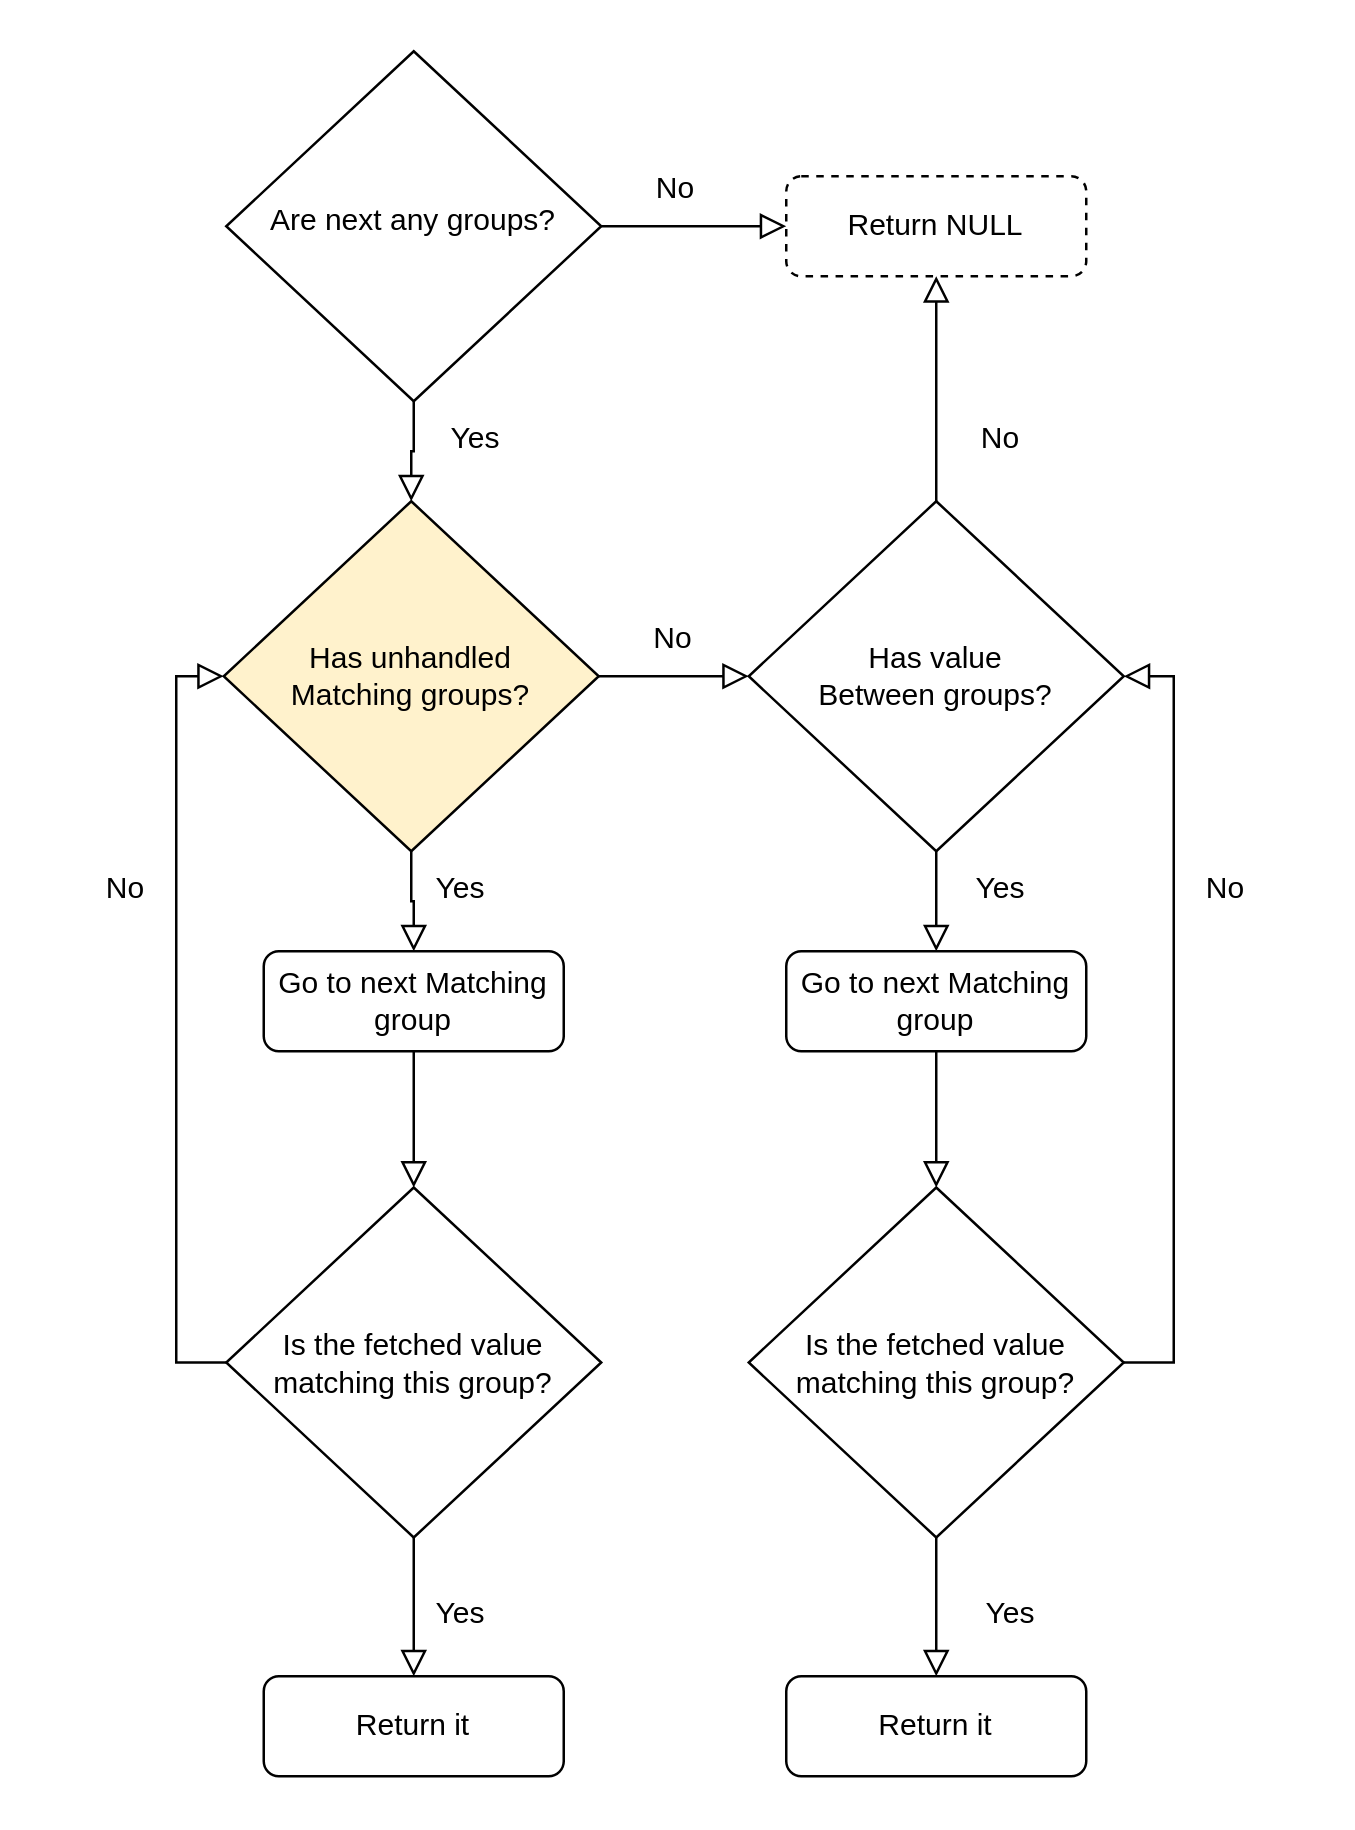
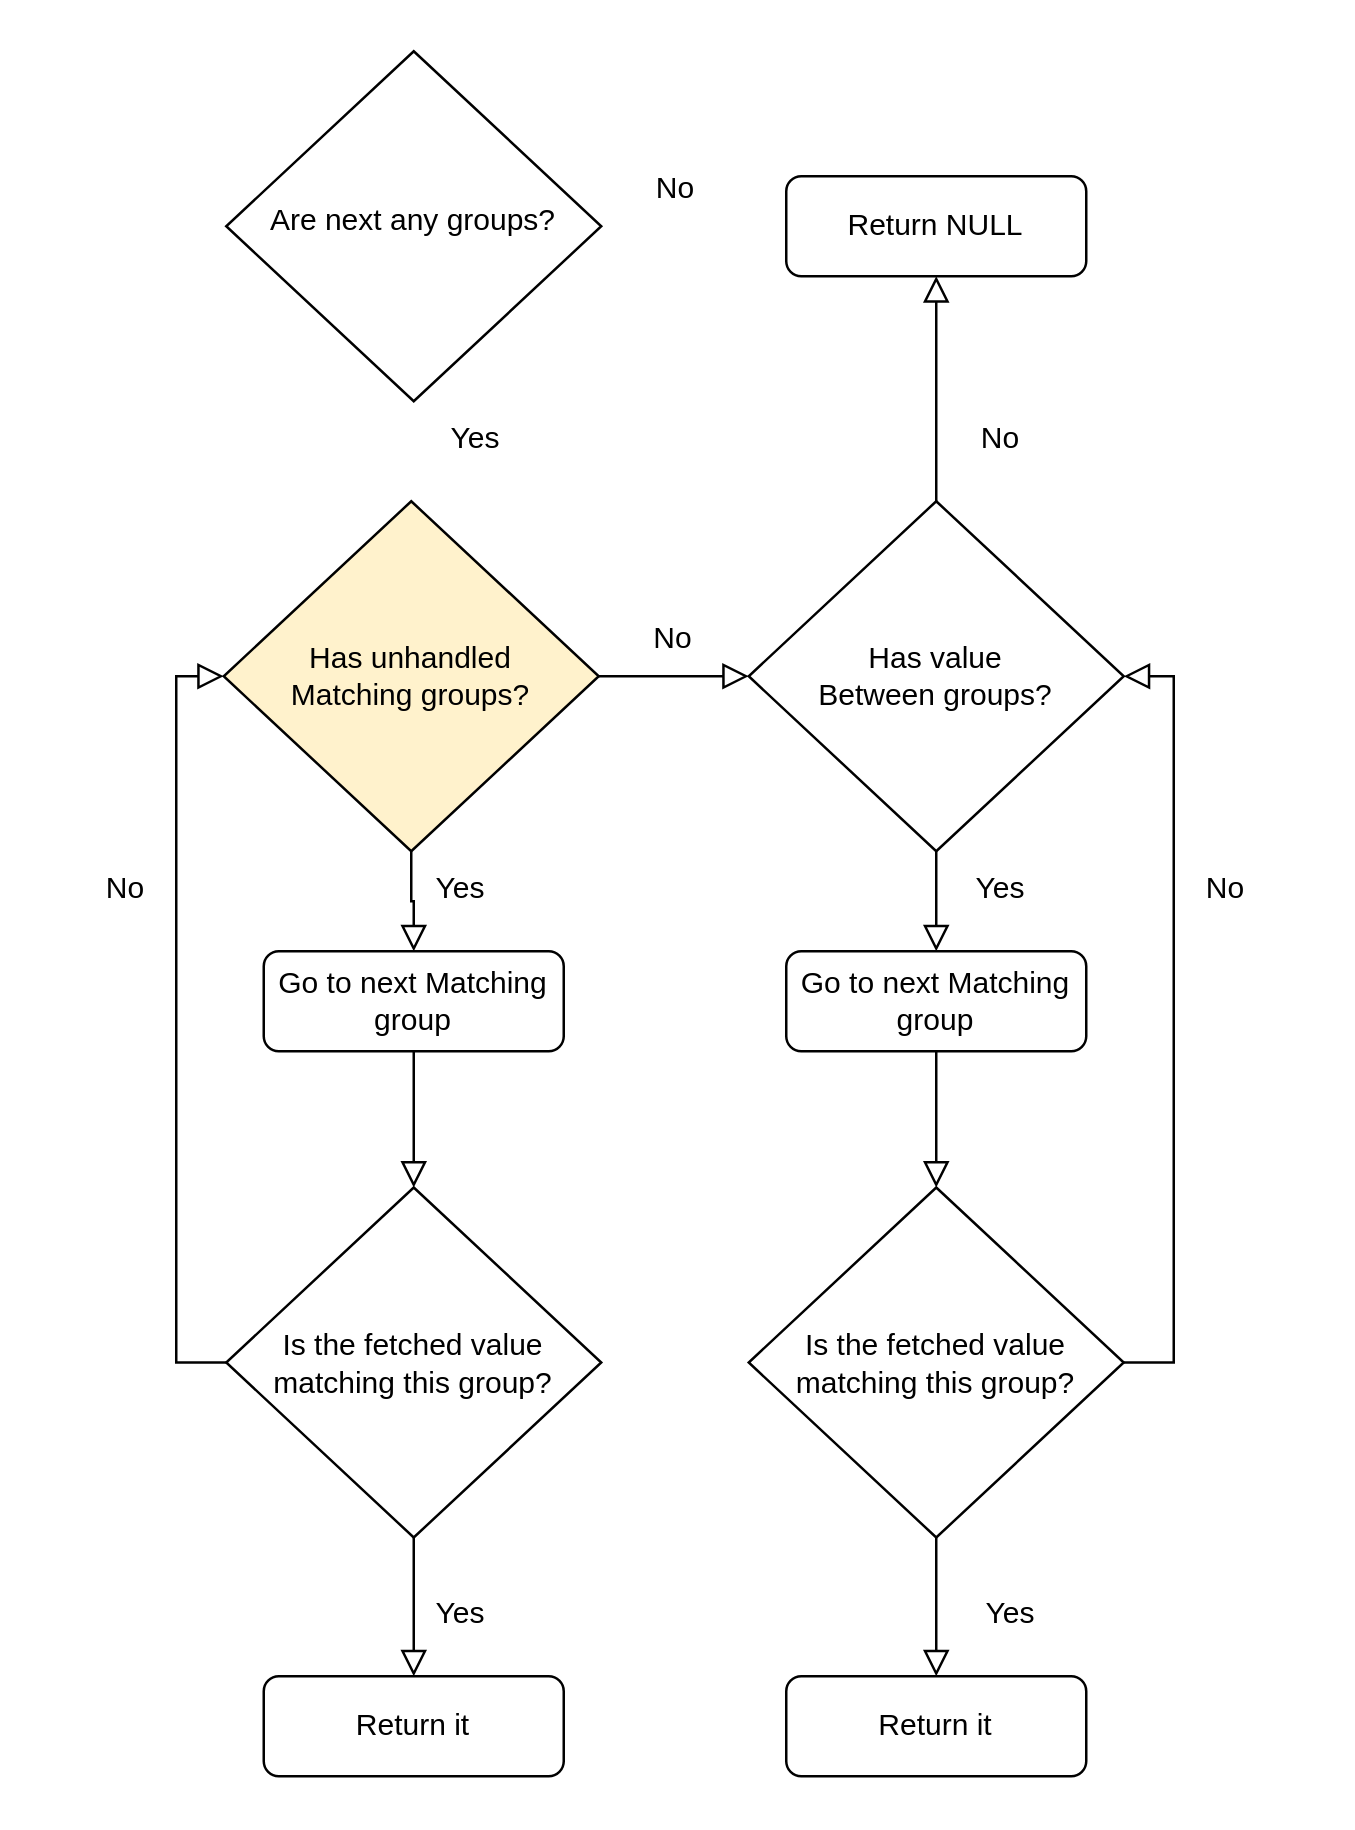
(681, 226) -> none
(936, 226) -> (936, 226)
(414, 439) -> none
